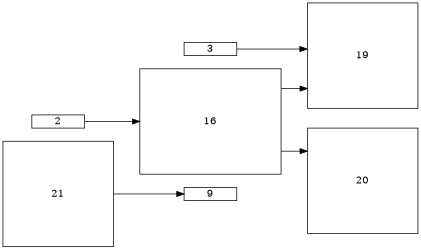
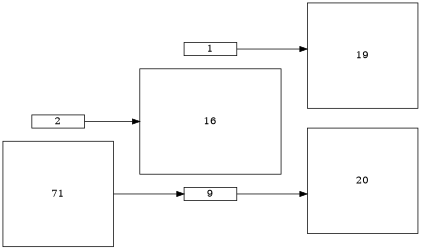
(210, 49) -> (210, 49)
(291, 89) -> none
(291, 151) -> (268, 194)
(58, 194) -> (58, 194)
